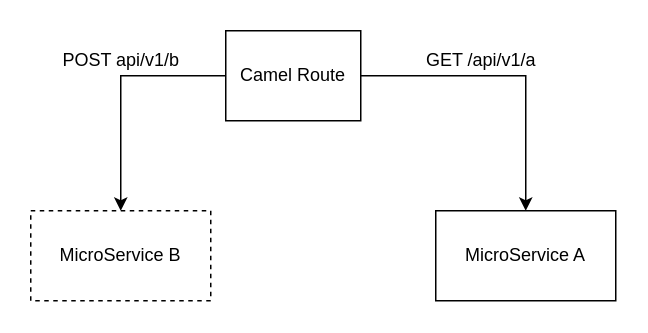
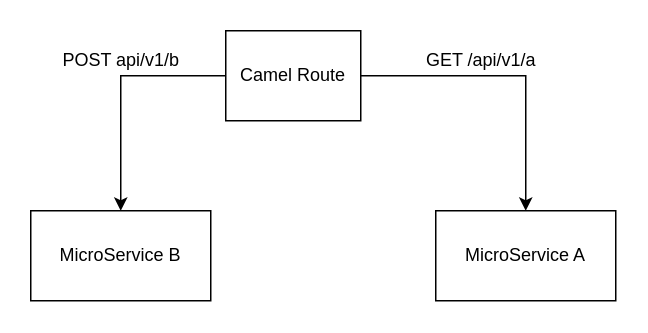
(121, 256) -> (121, 256)
